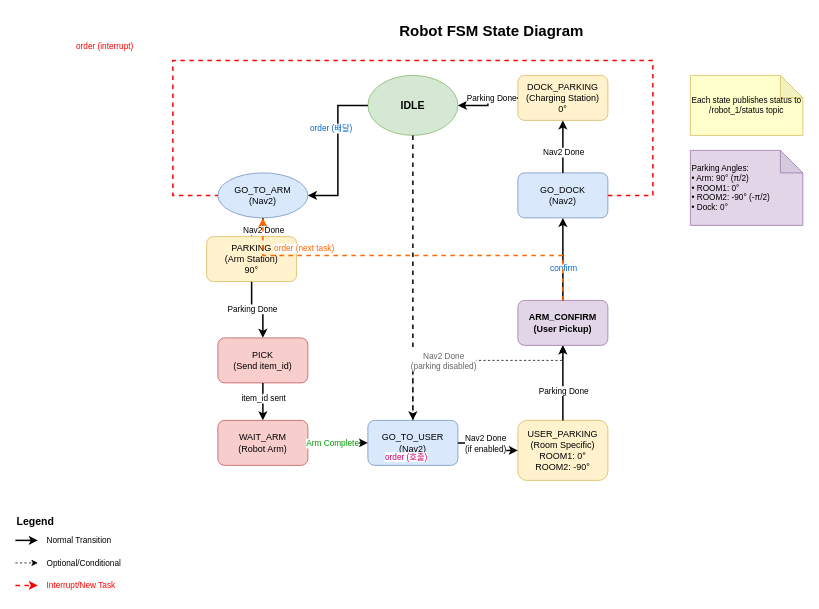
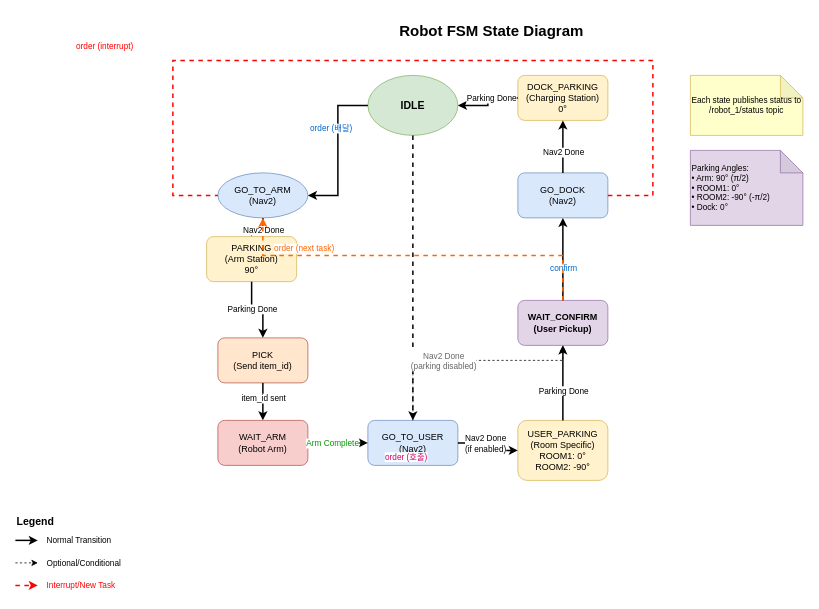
(563, 323) -> (563, 323)
(263, 360) -> (263, 360)
